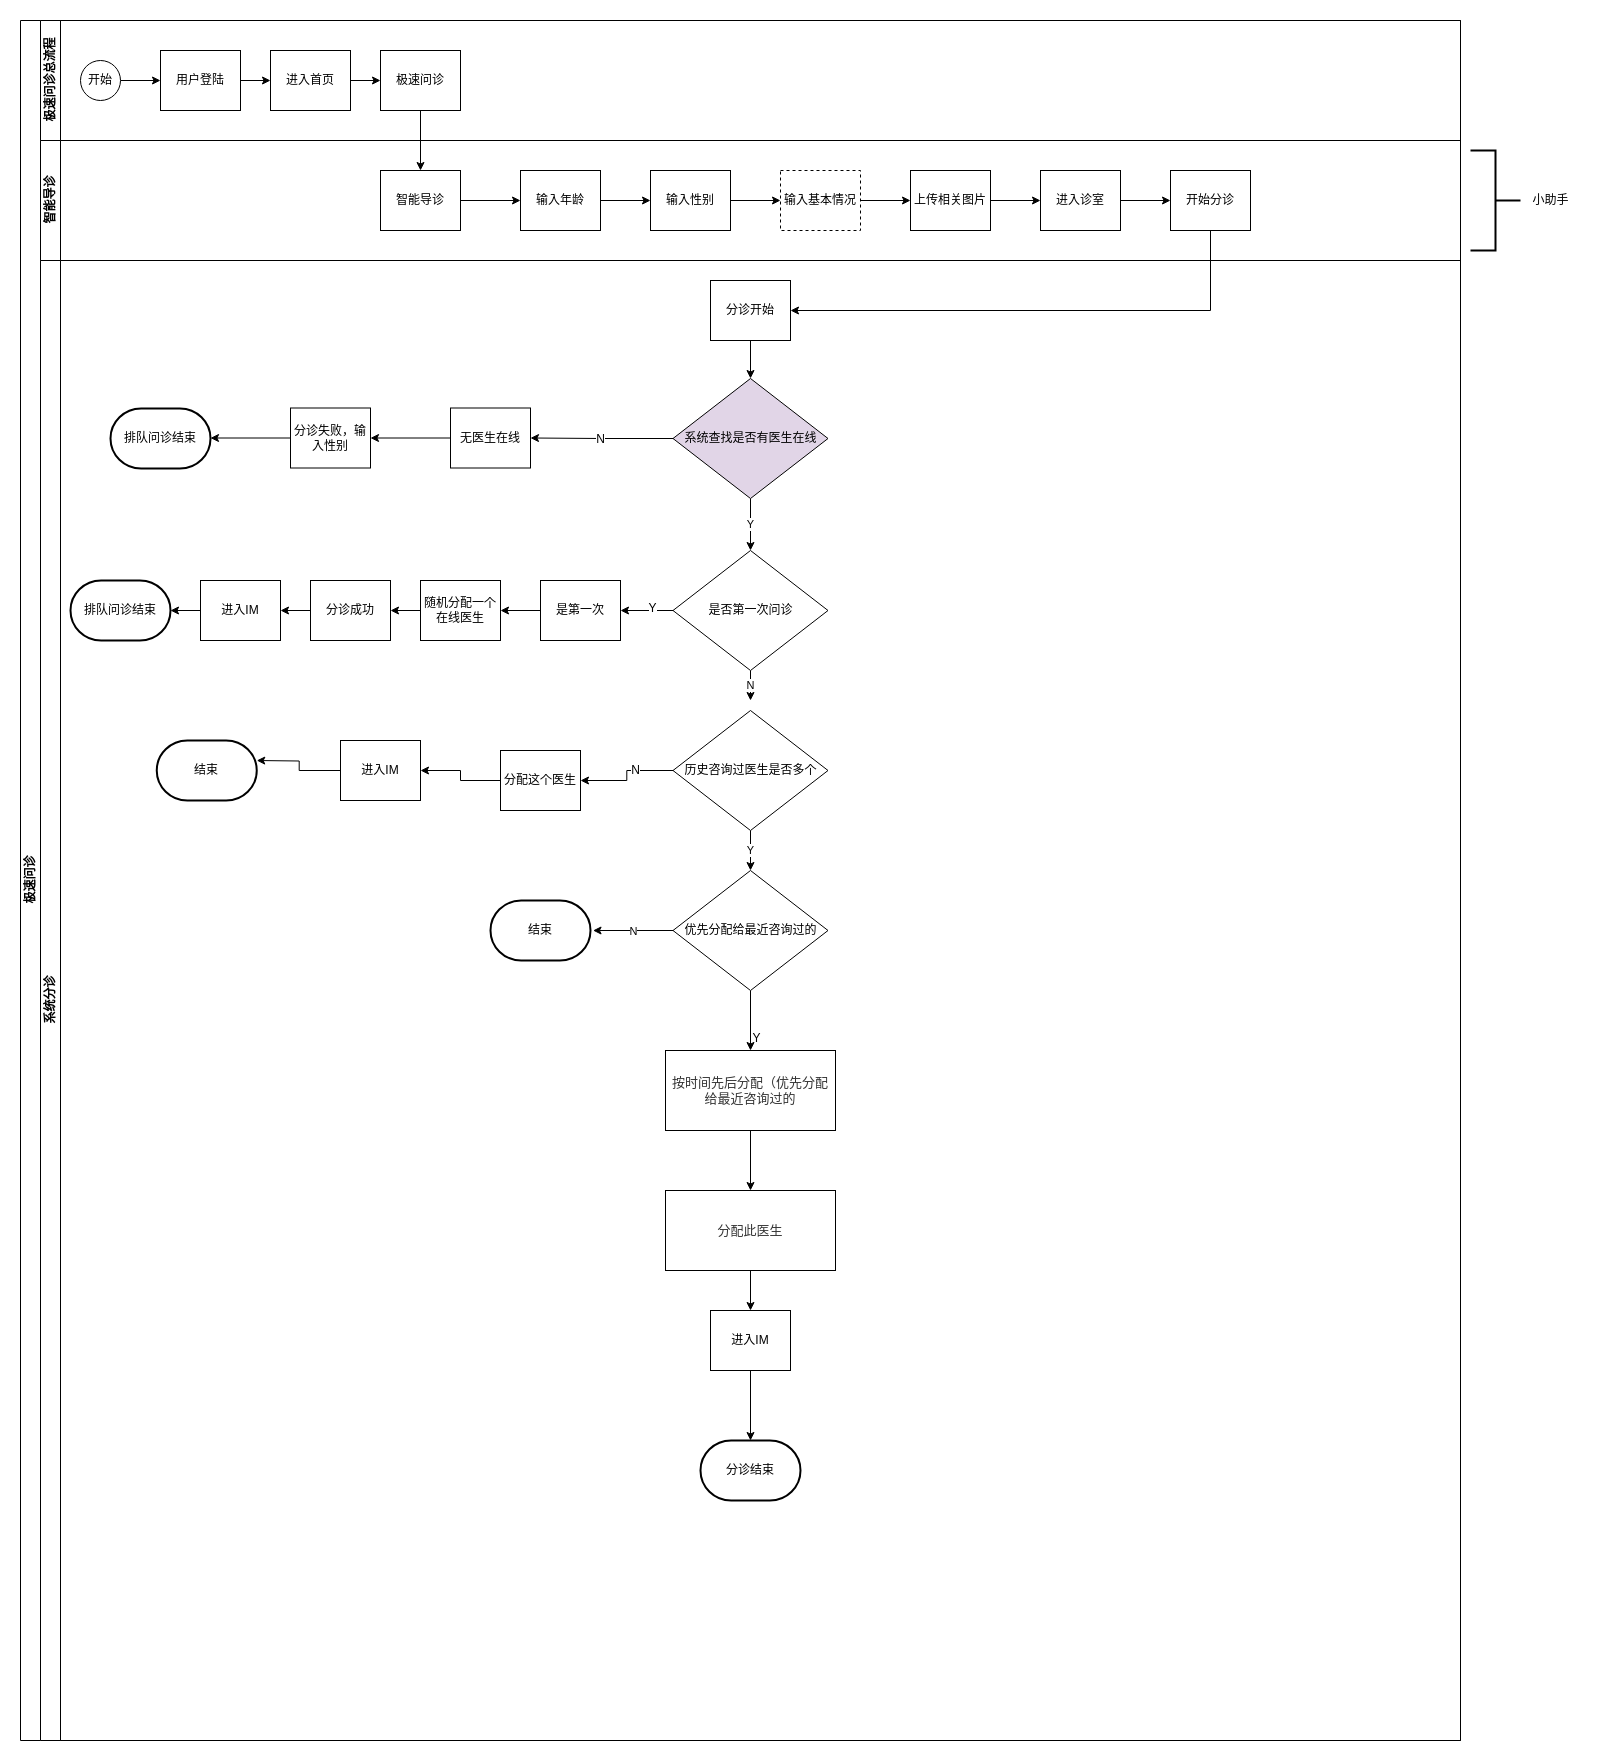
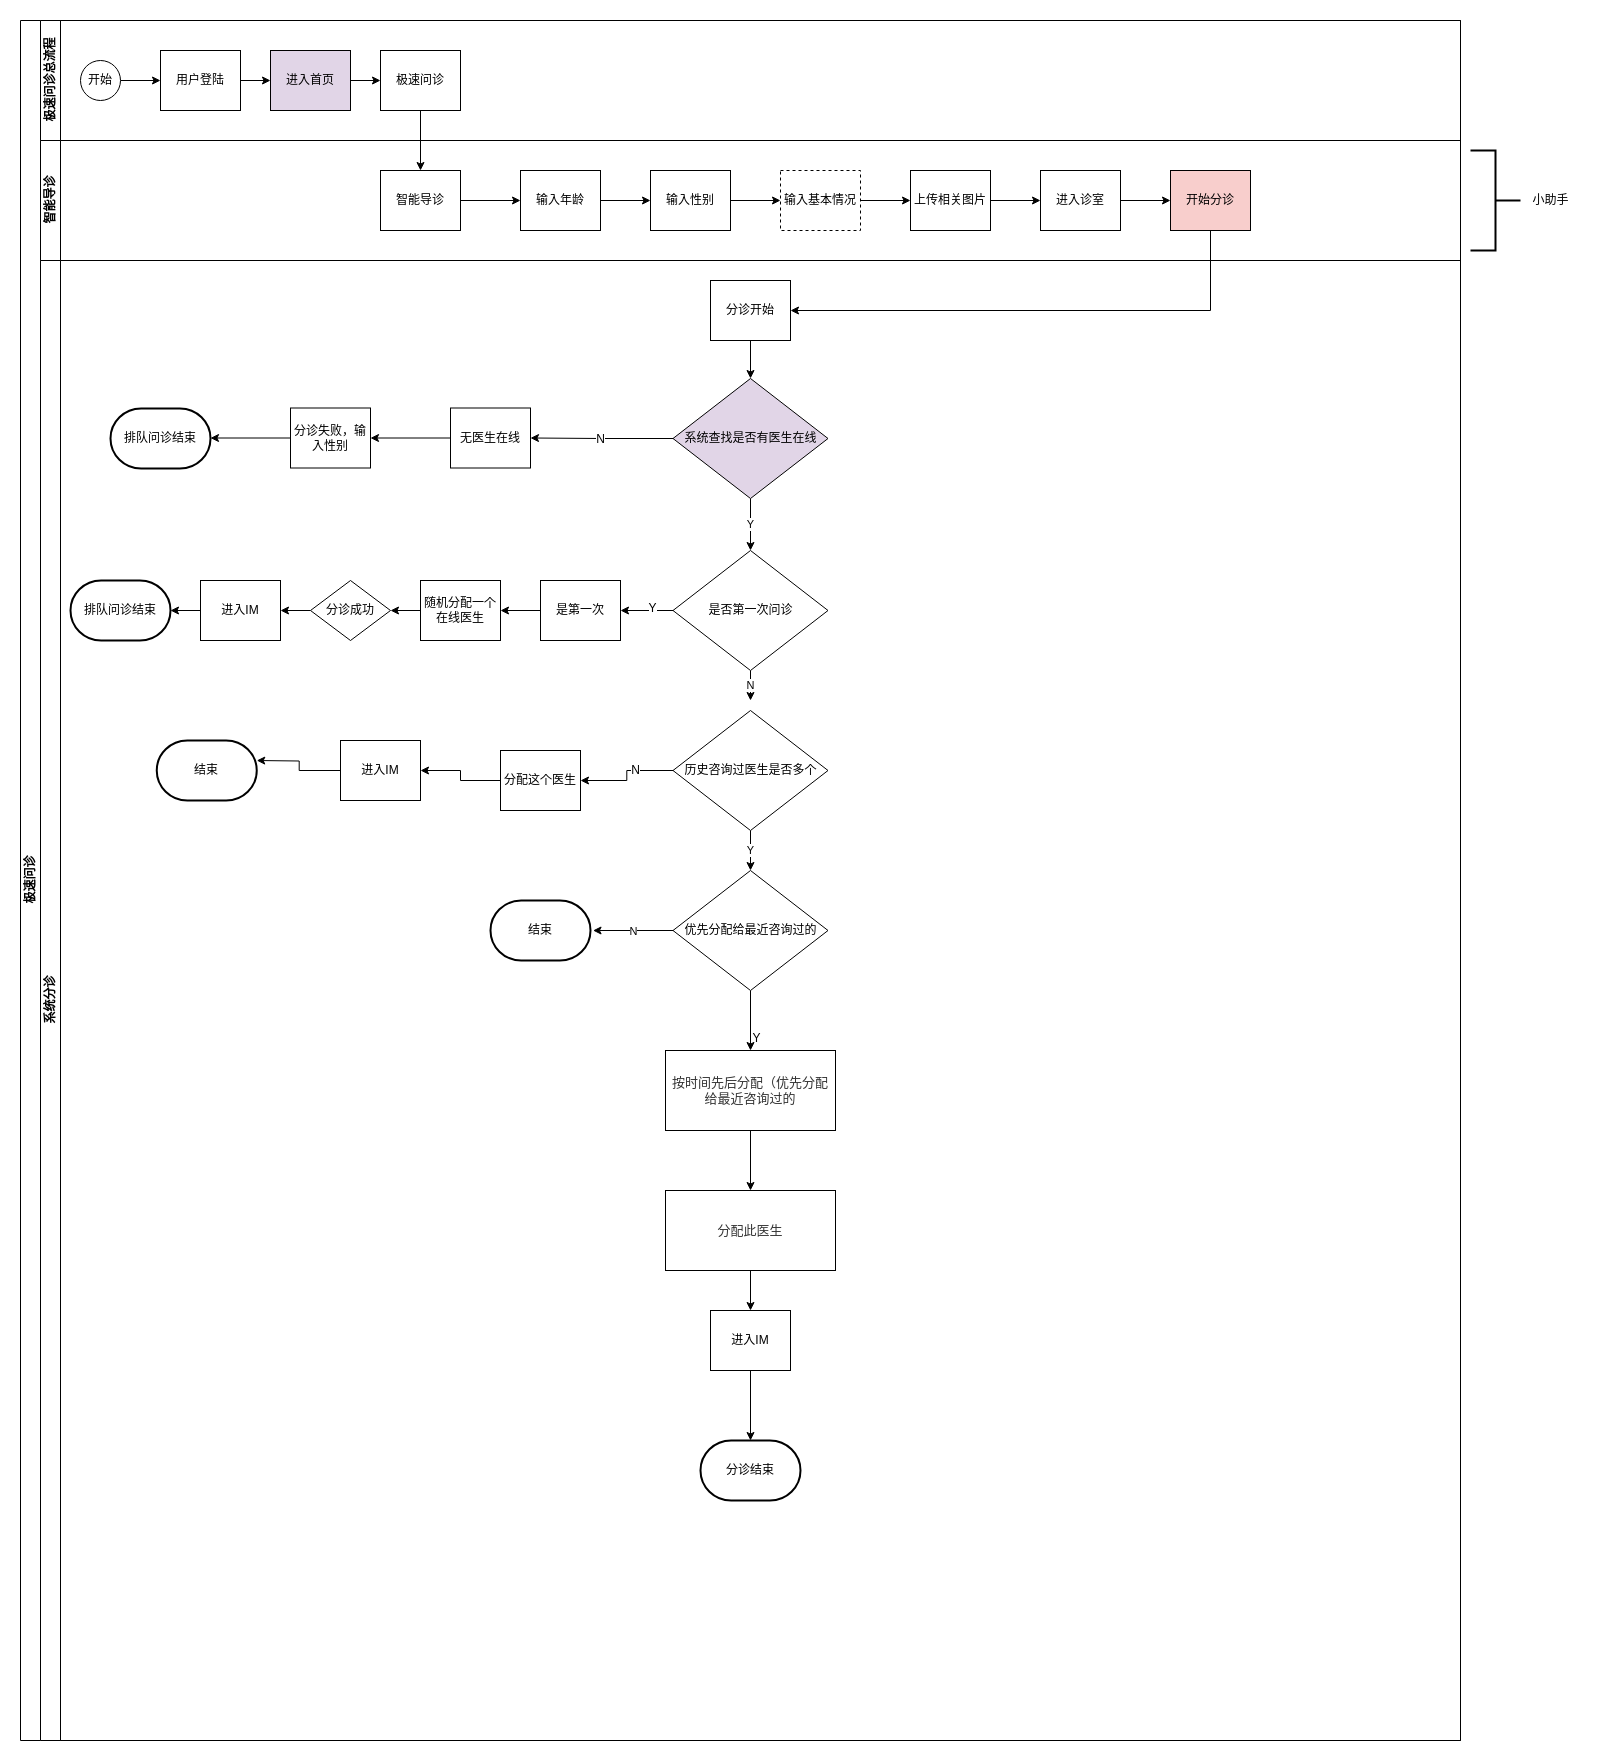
(311, 81) -> (311, 81)
(1211, 201) -> (1211, 201)
(351, 611) -> (351, 611)
